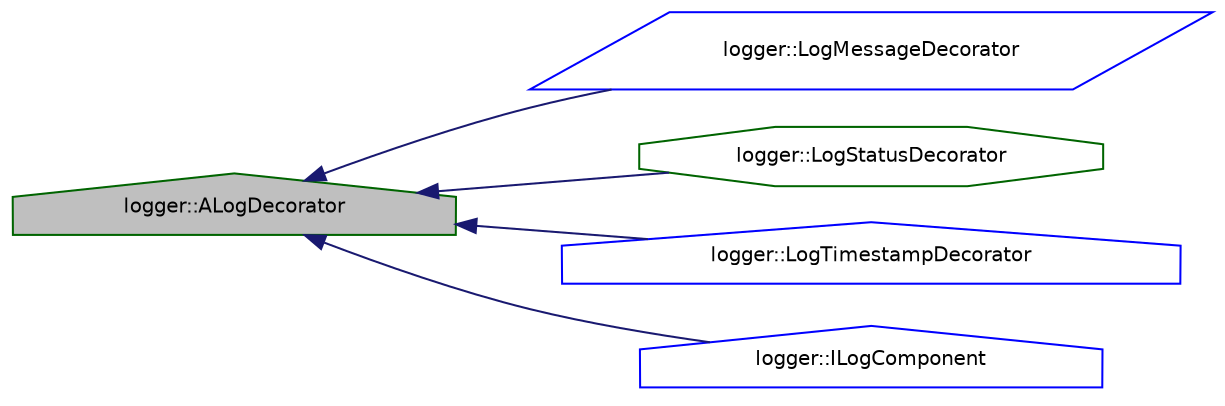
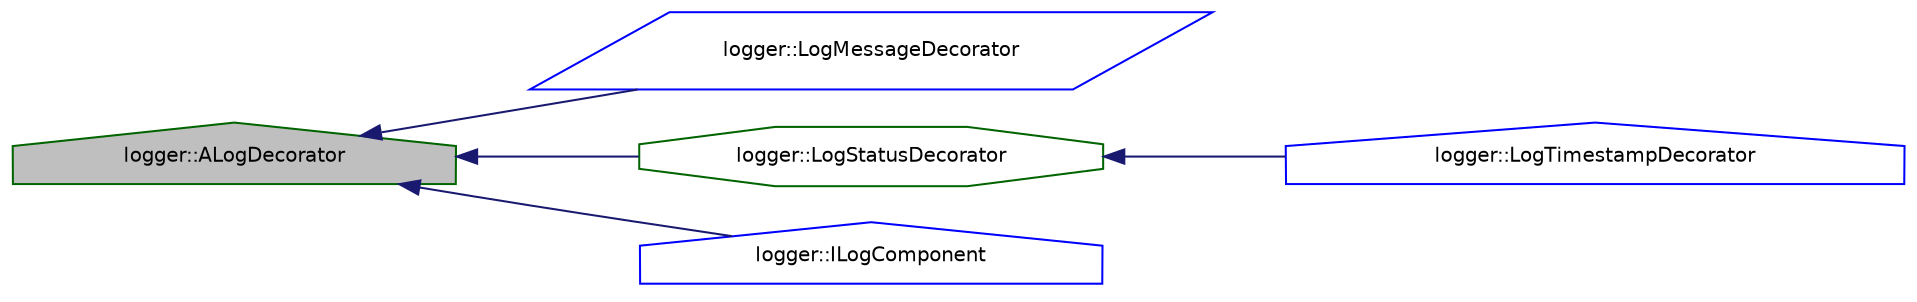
(562, 233) -> (1205, 157)
